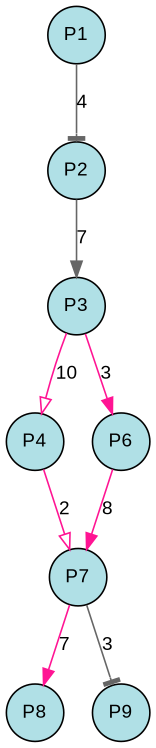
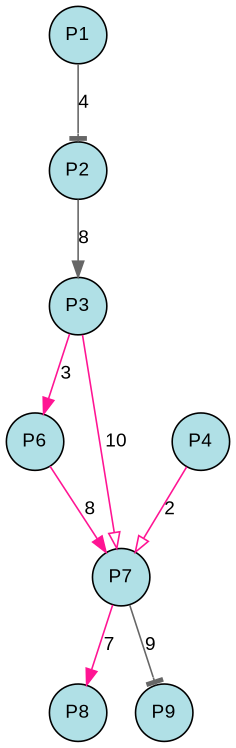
(82, 238) -> (84, 238)
(55, 365) -> (98, 434)
(108, 645) -> (151, 645)
